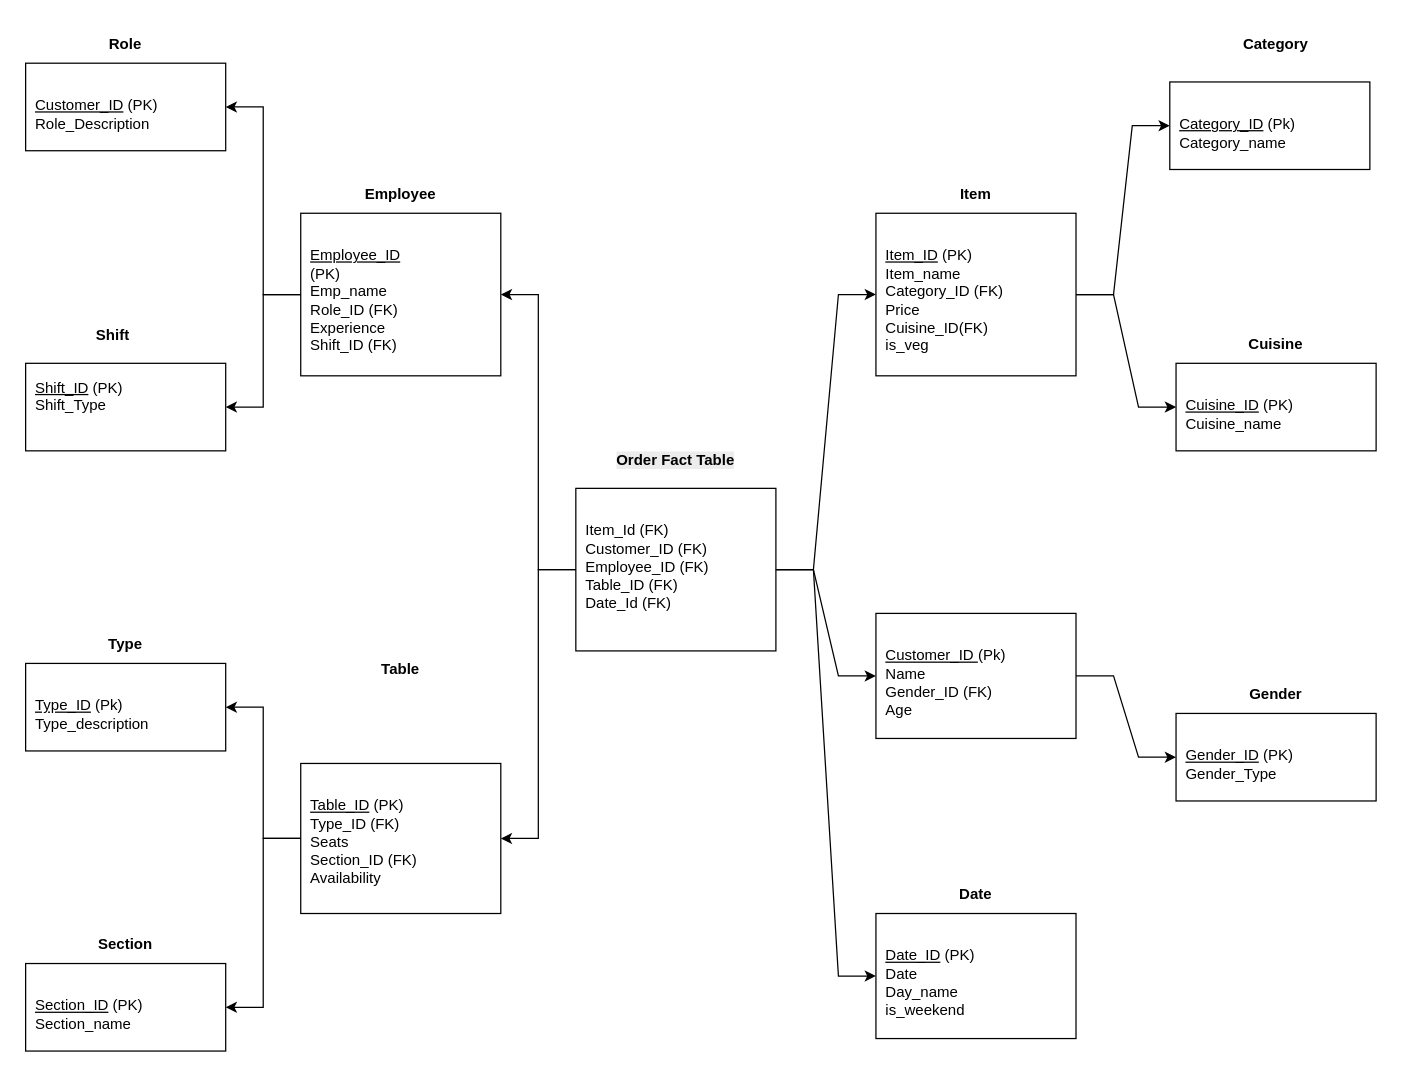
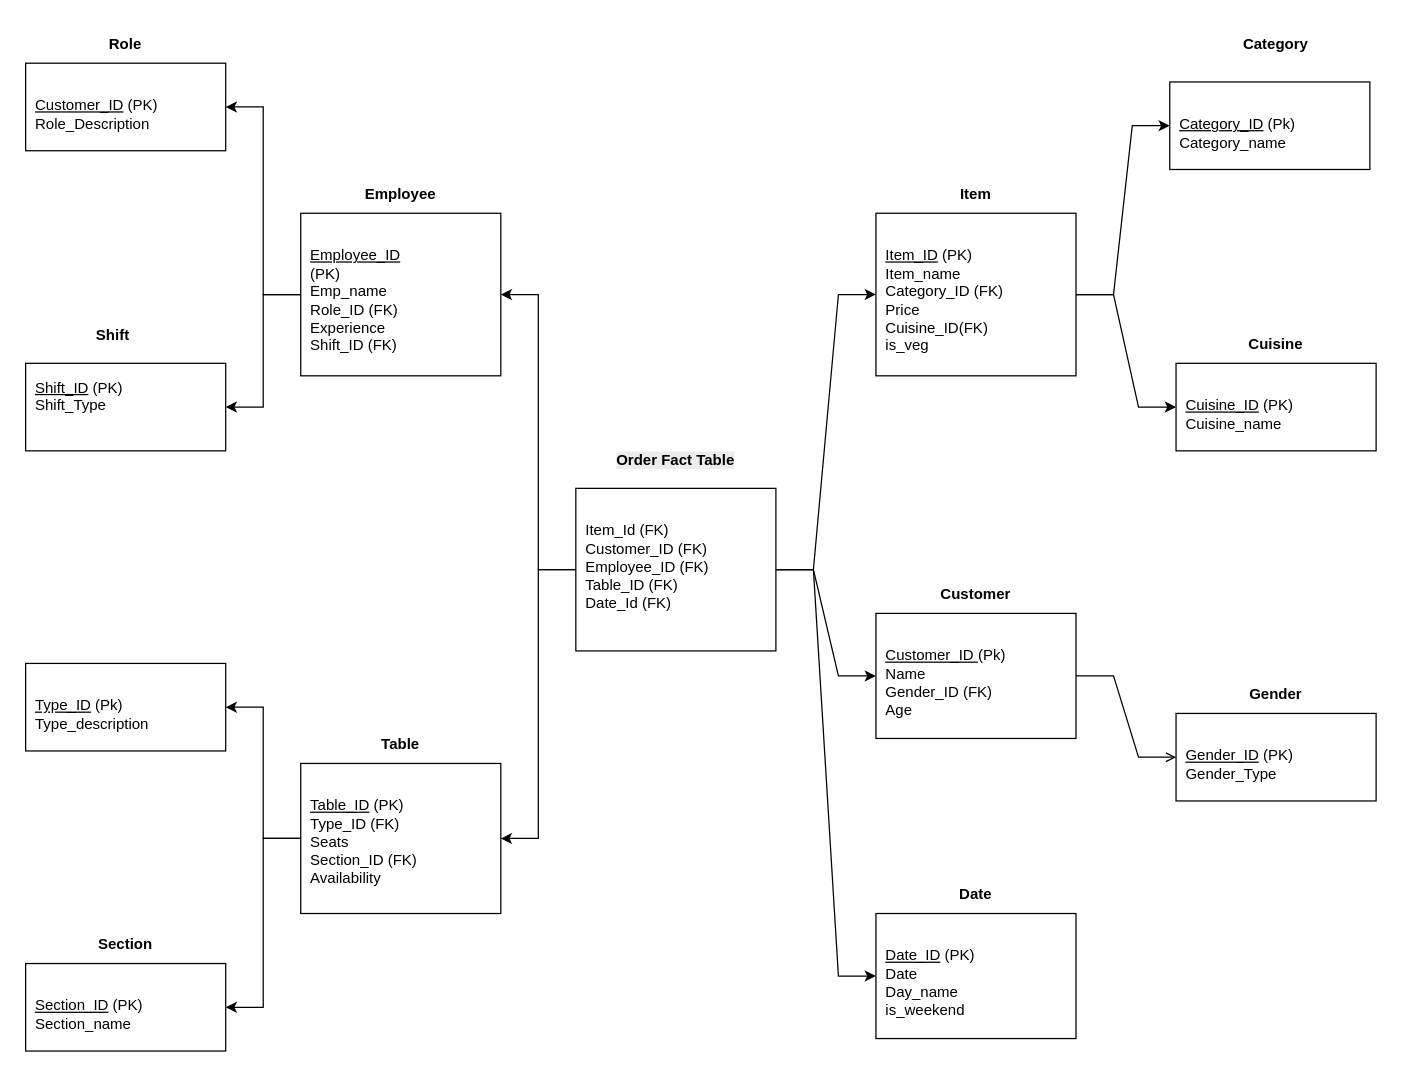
none -> (976, 594)
(126, 644) -> none
(401, 669) -> (401, 744)
(1166, 757) -> (1168, 757)
